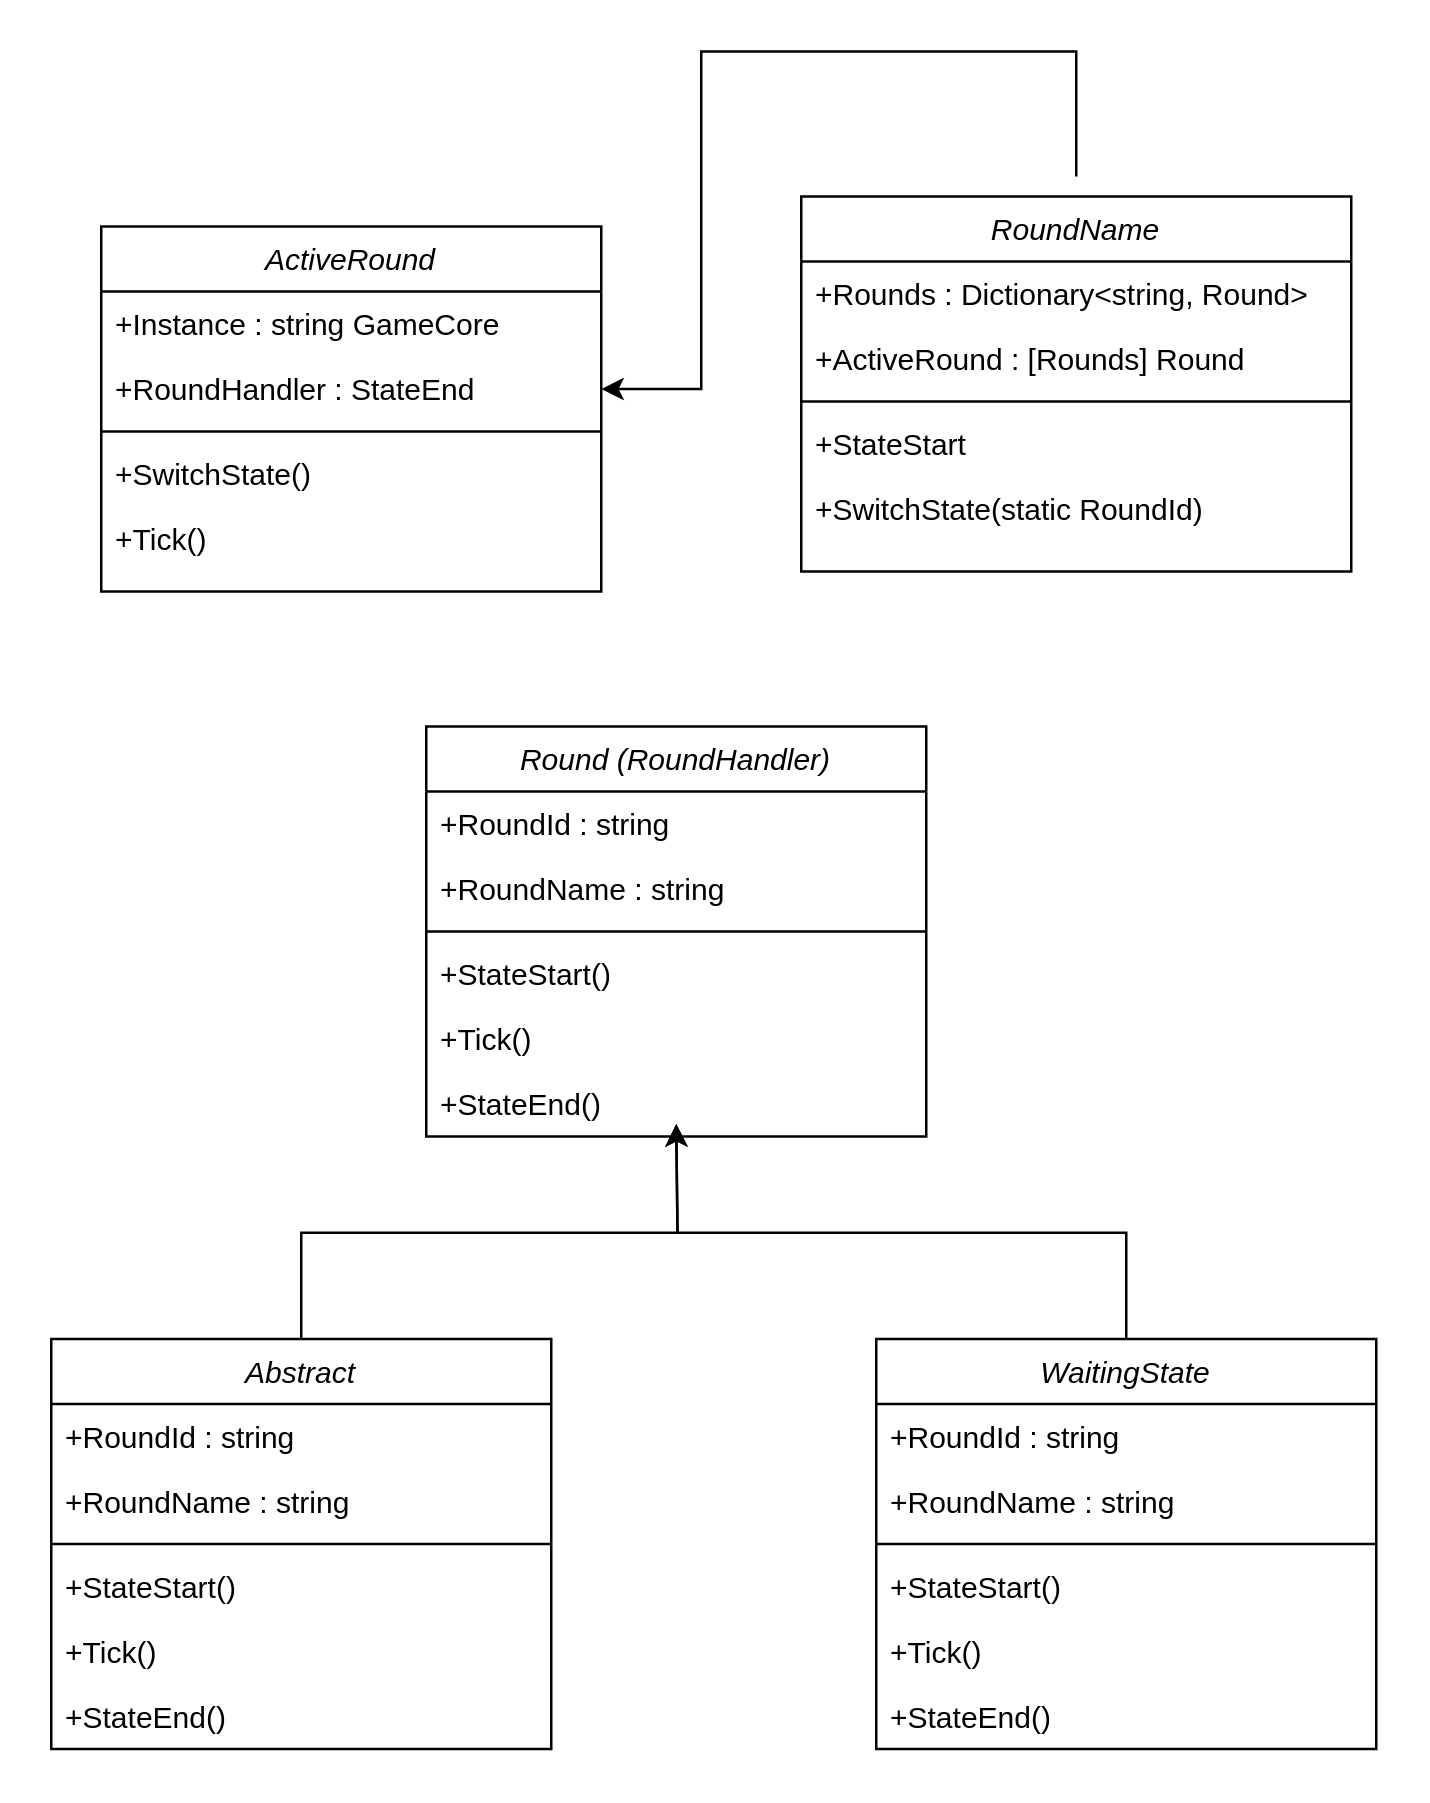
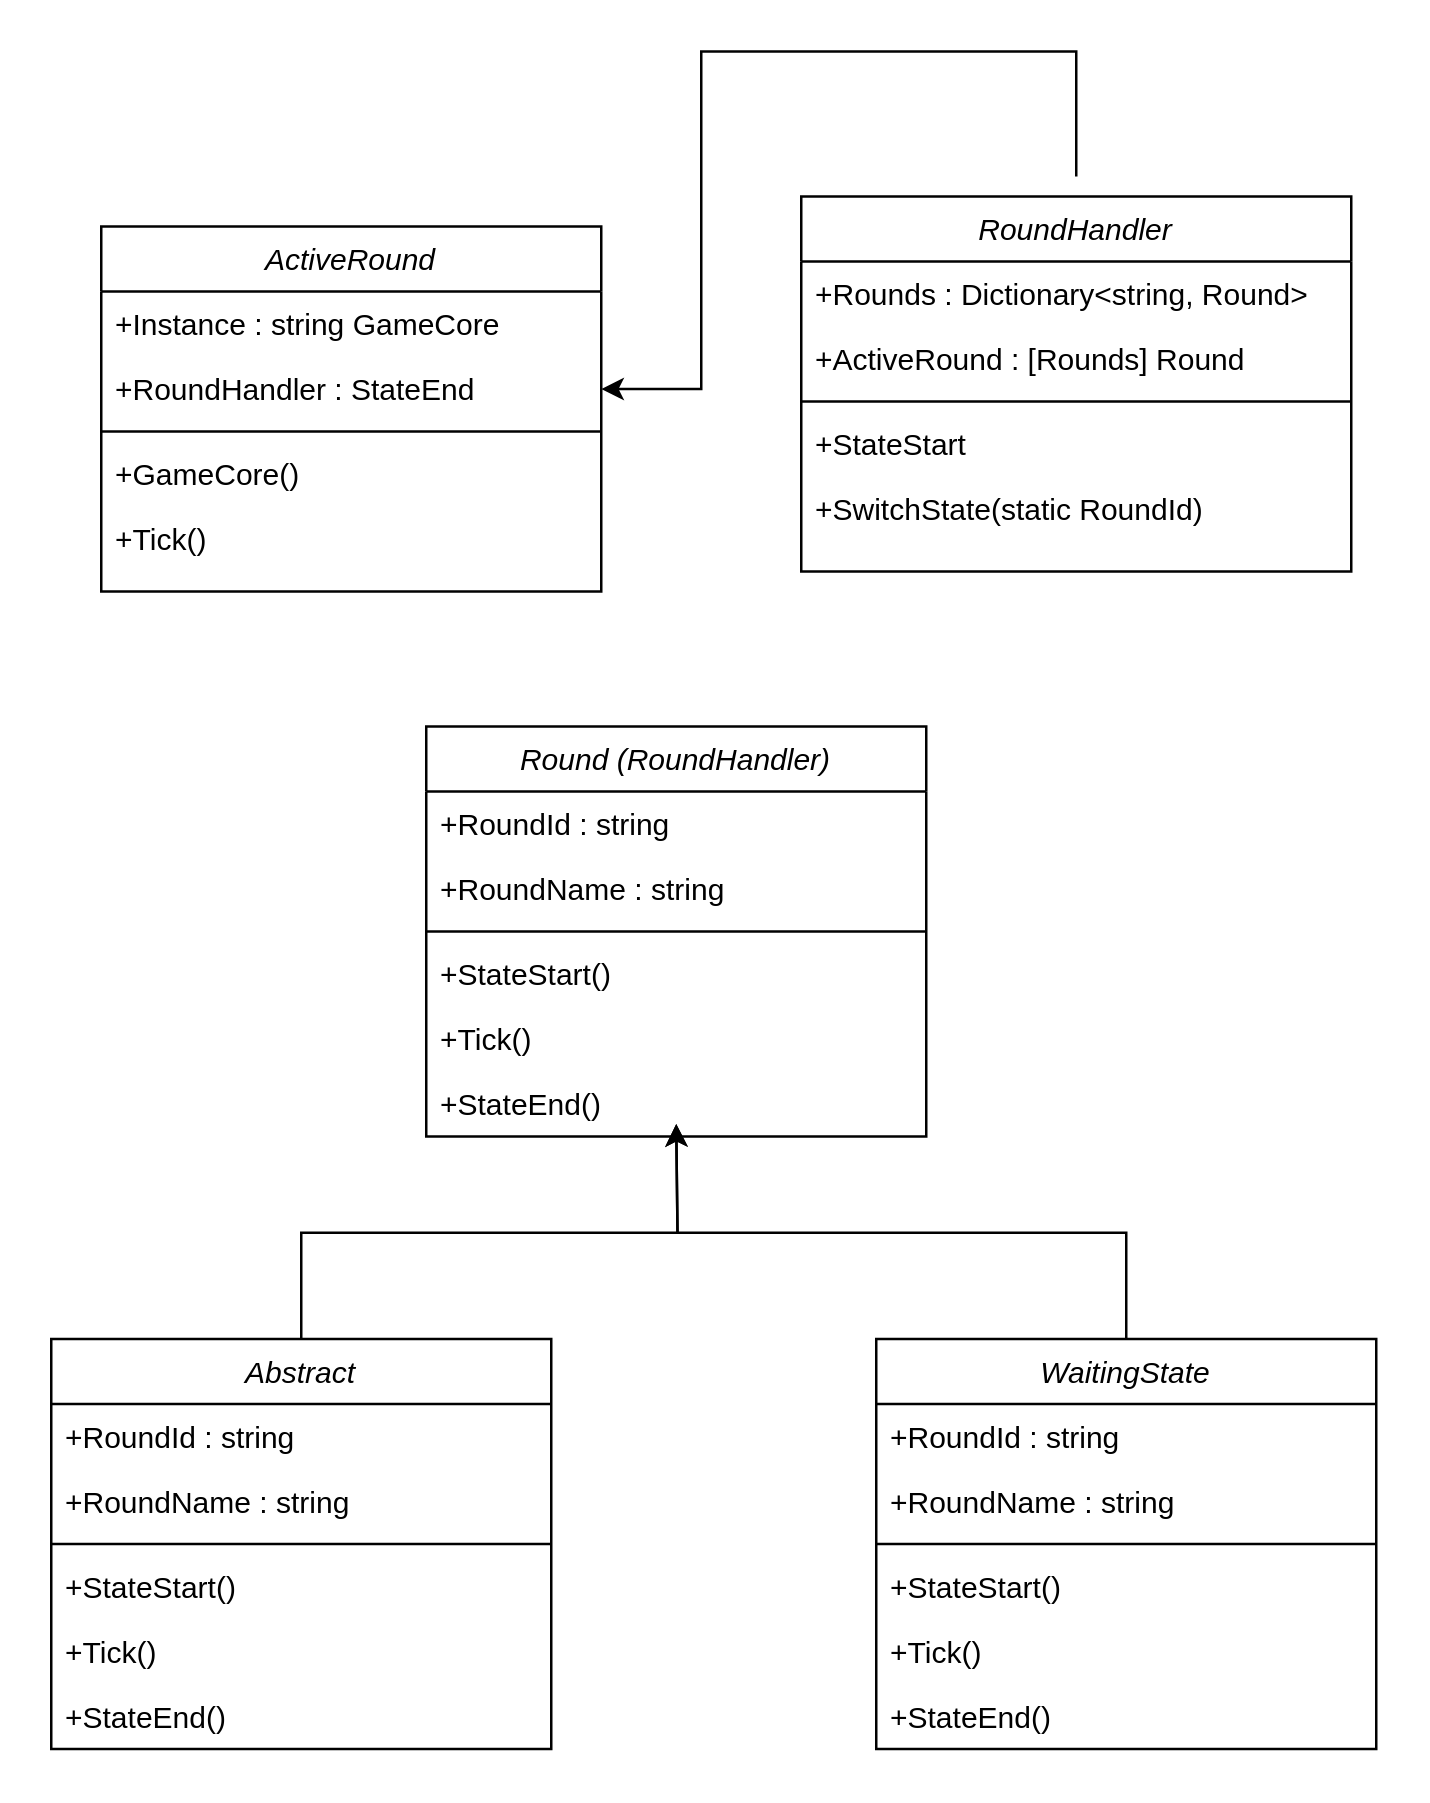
(1075, 230) -> (1075, 230)
(229, 475) -> (207, 475)
